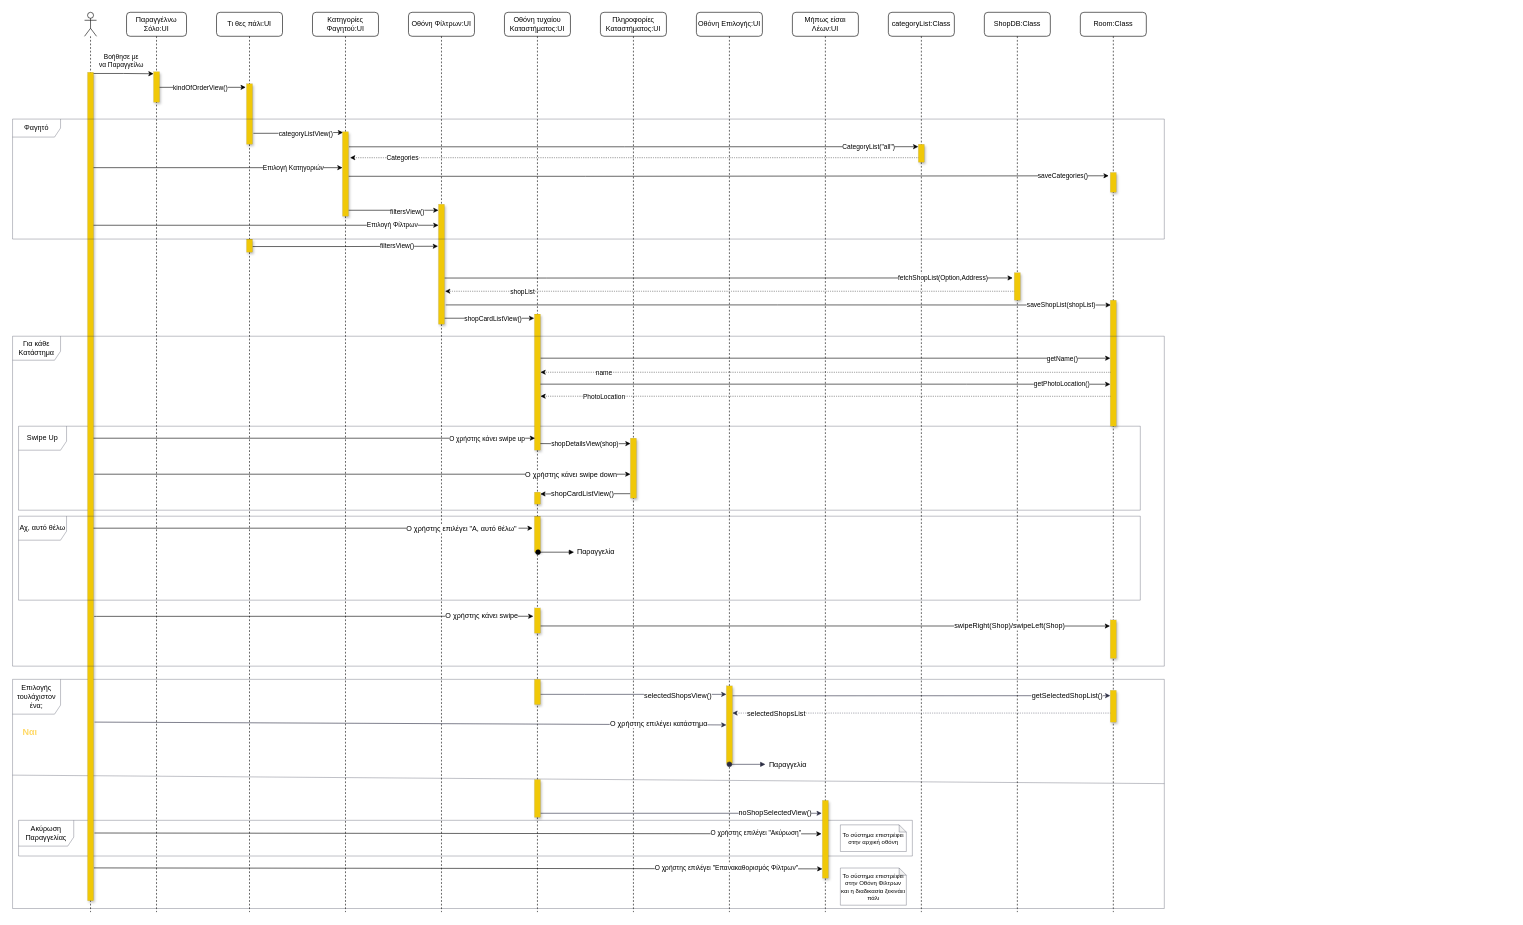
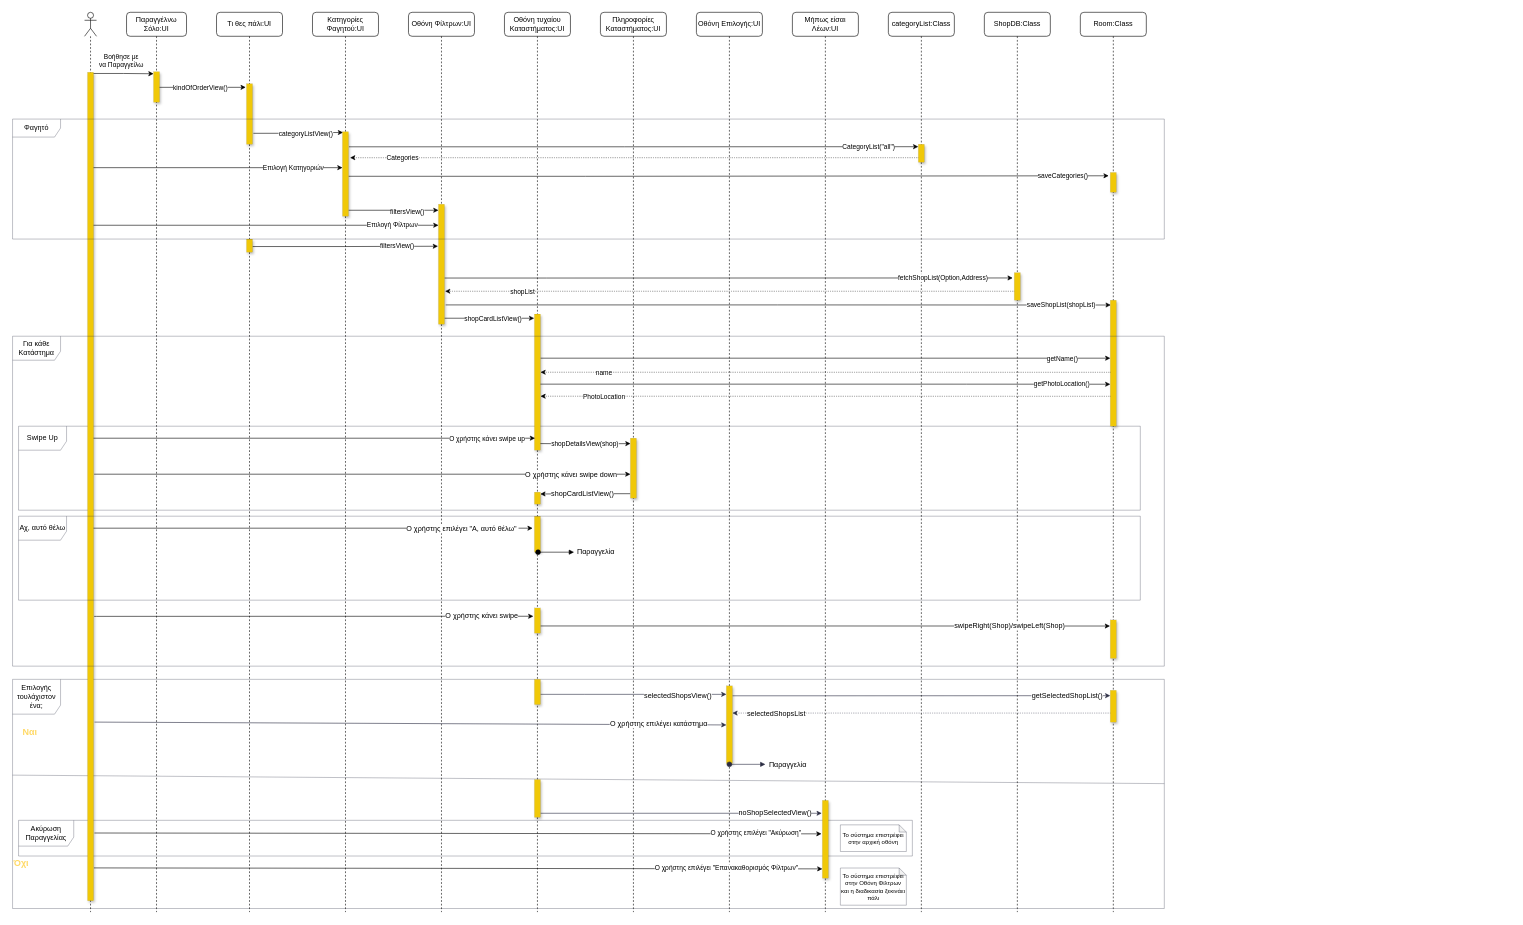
none -> (24, 862)
